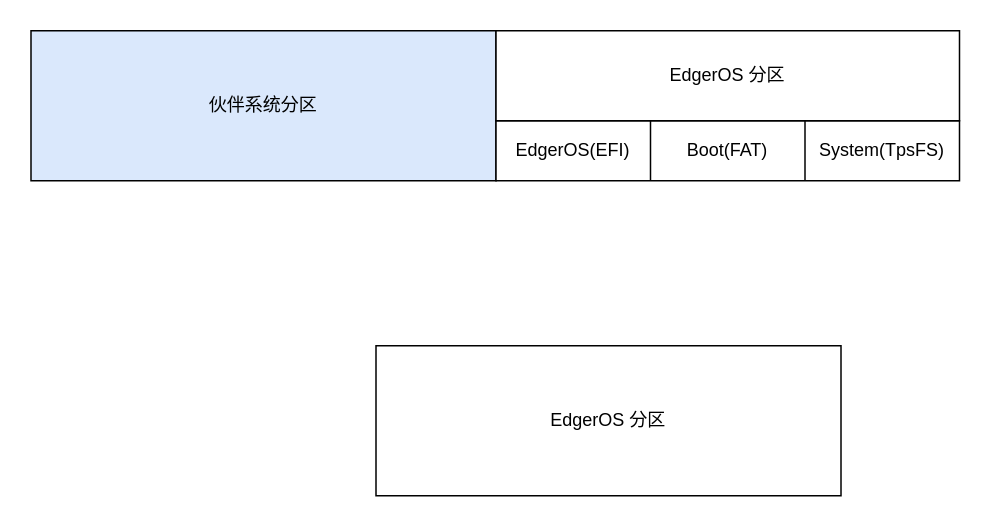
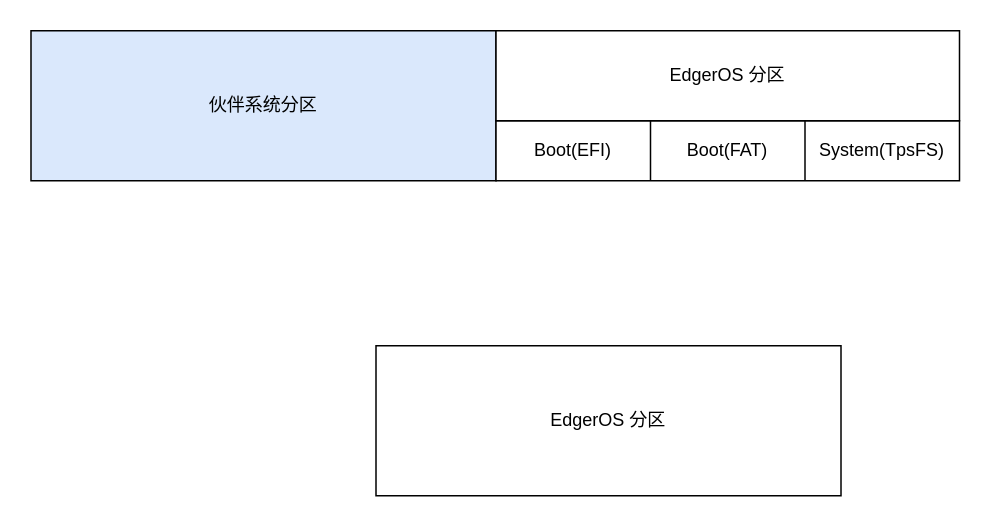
(573, 151) -> (573, 151)
